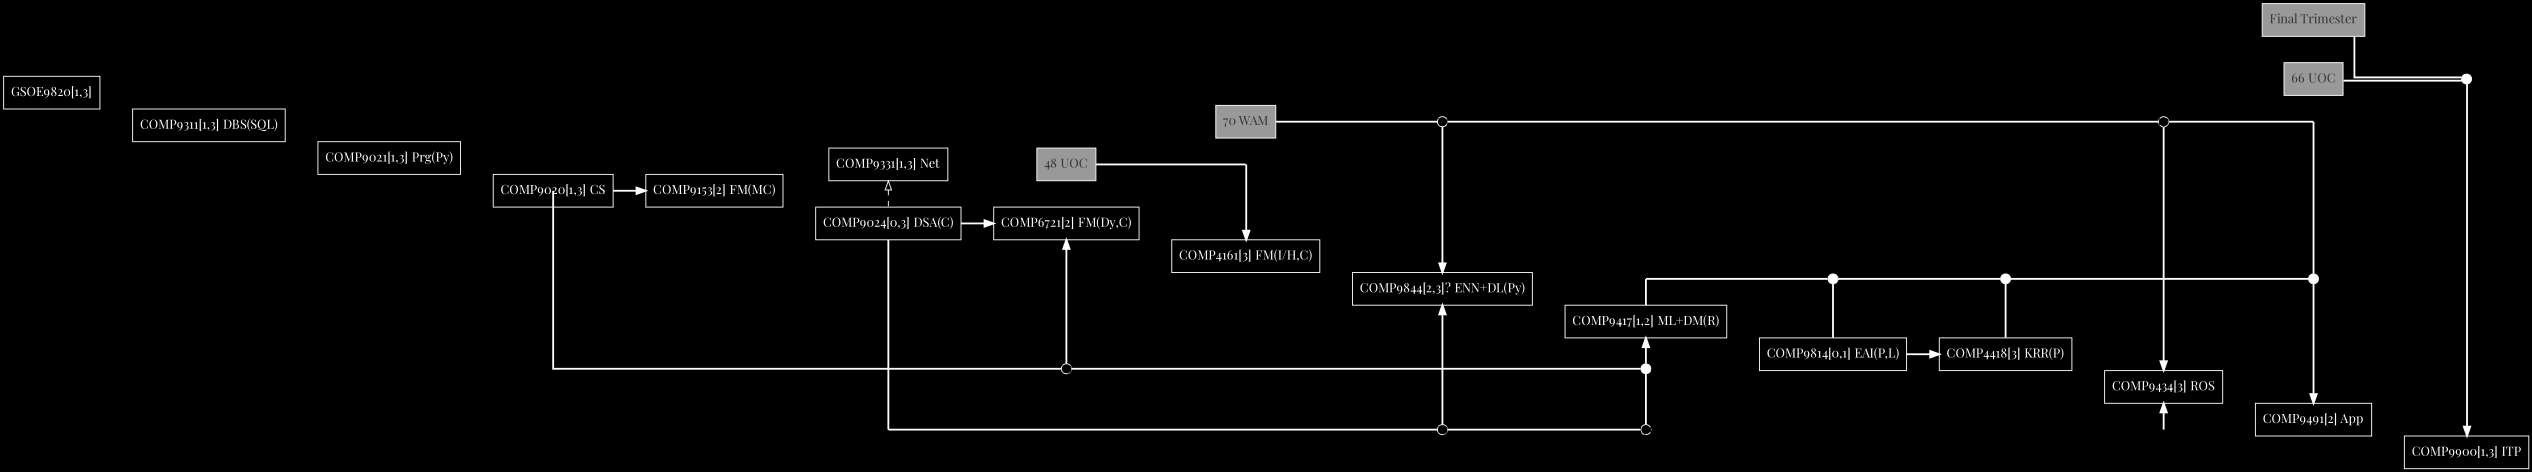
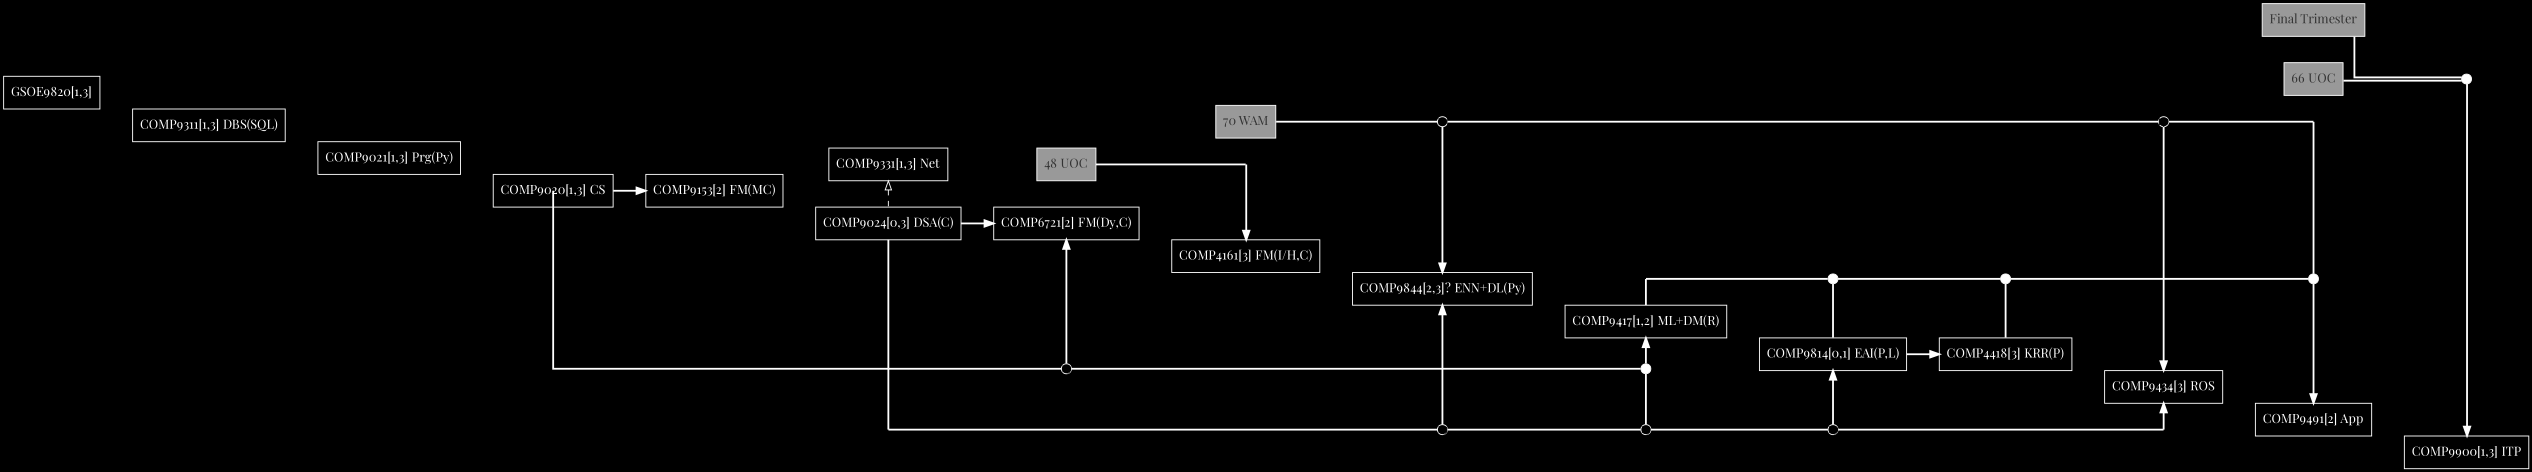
(1066, 369) -> (1066, 369)
(1646, 430) -> (1646, 430)
none -> (1833, 430)
